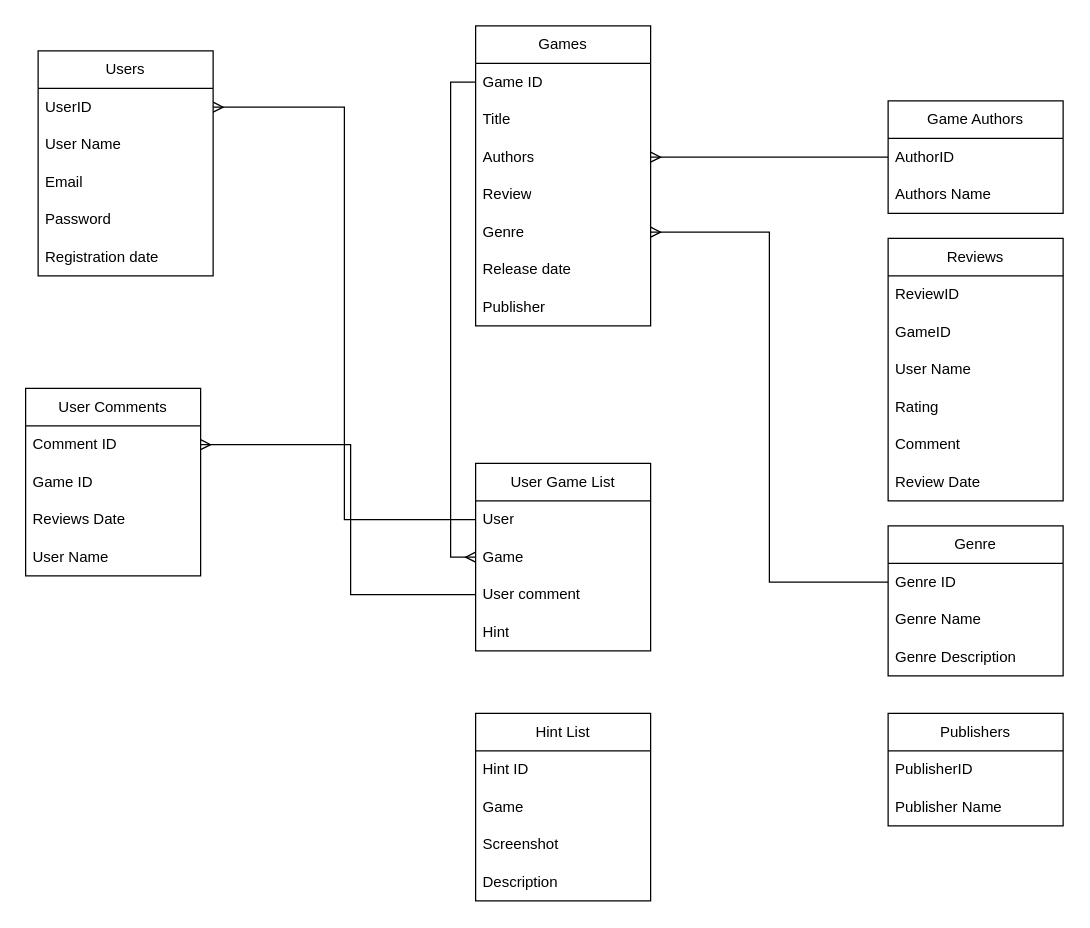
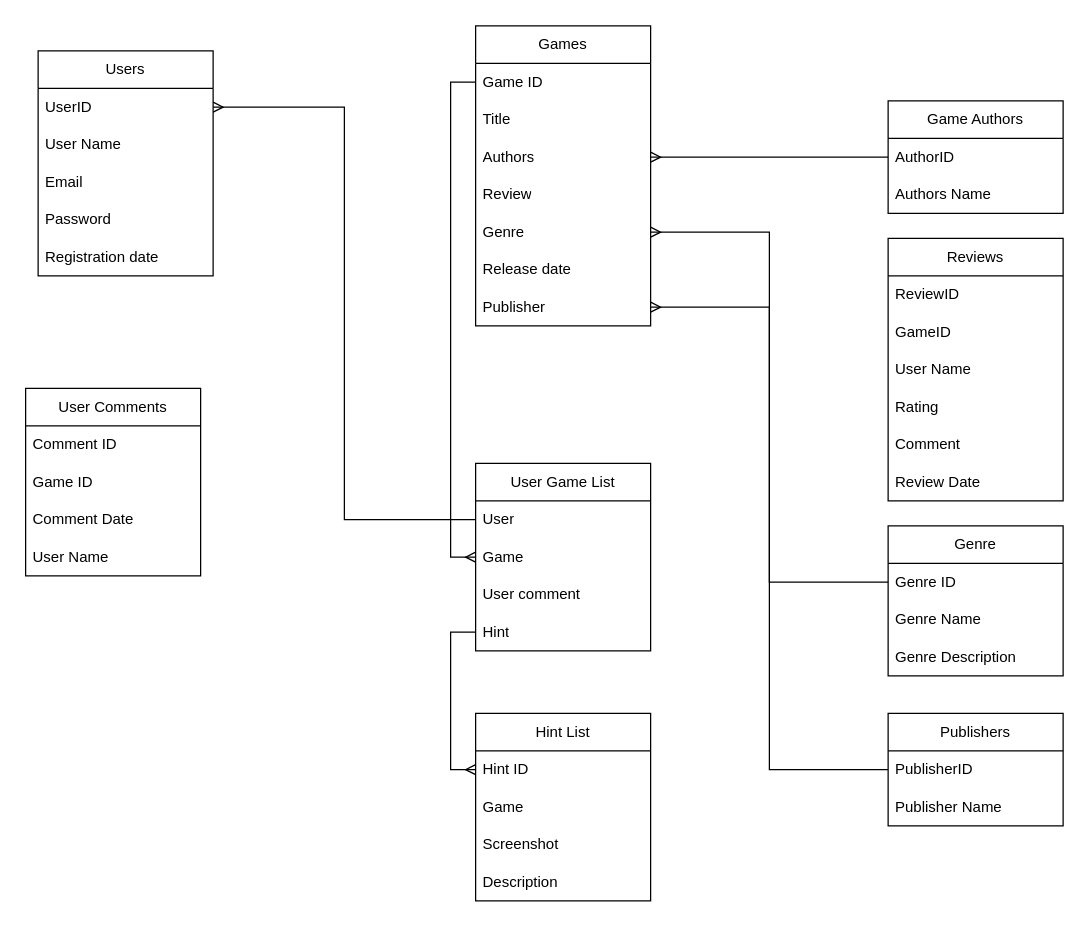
(351, 505) -> none
(80, 519) -> (82, 519)
none -> (451, 701)
none -> (769, 734)
